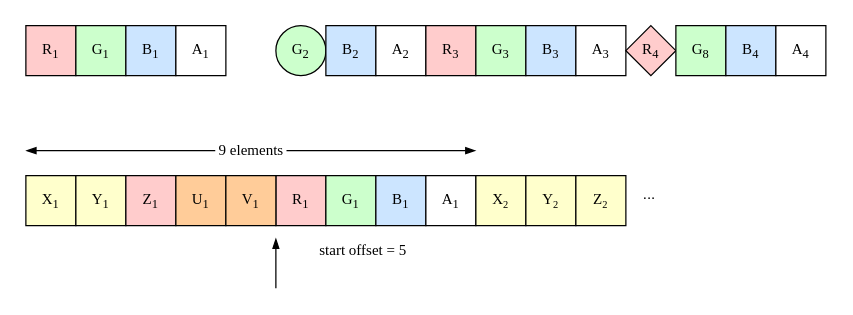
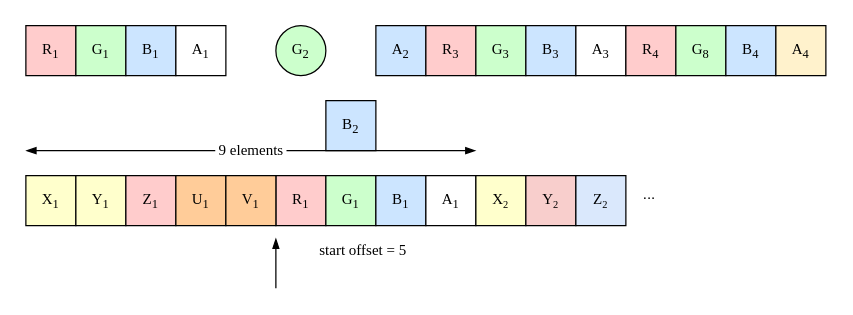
(351, 51) -> (351, 126)
(401, 51) -> (401, 51)
(651, 51) -> (651, 51)
(801, 51) -> (801, 51)
(551, 201) -> (551, 201)
(601, 201) -> (601, 201)
